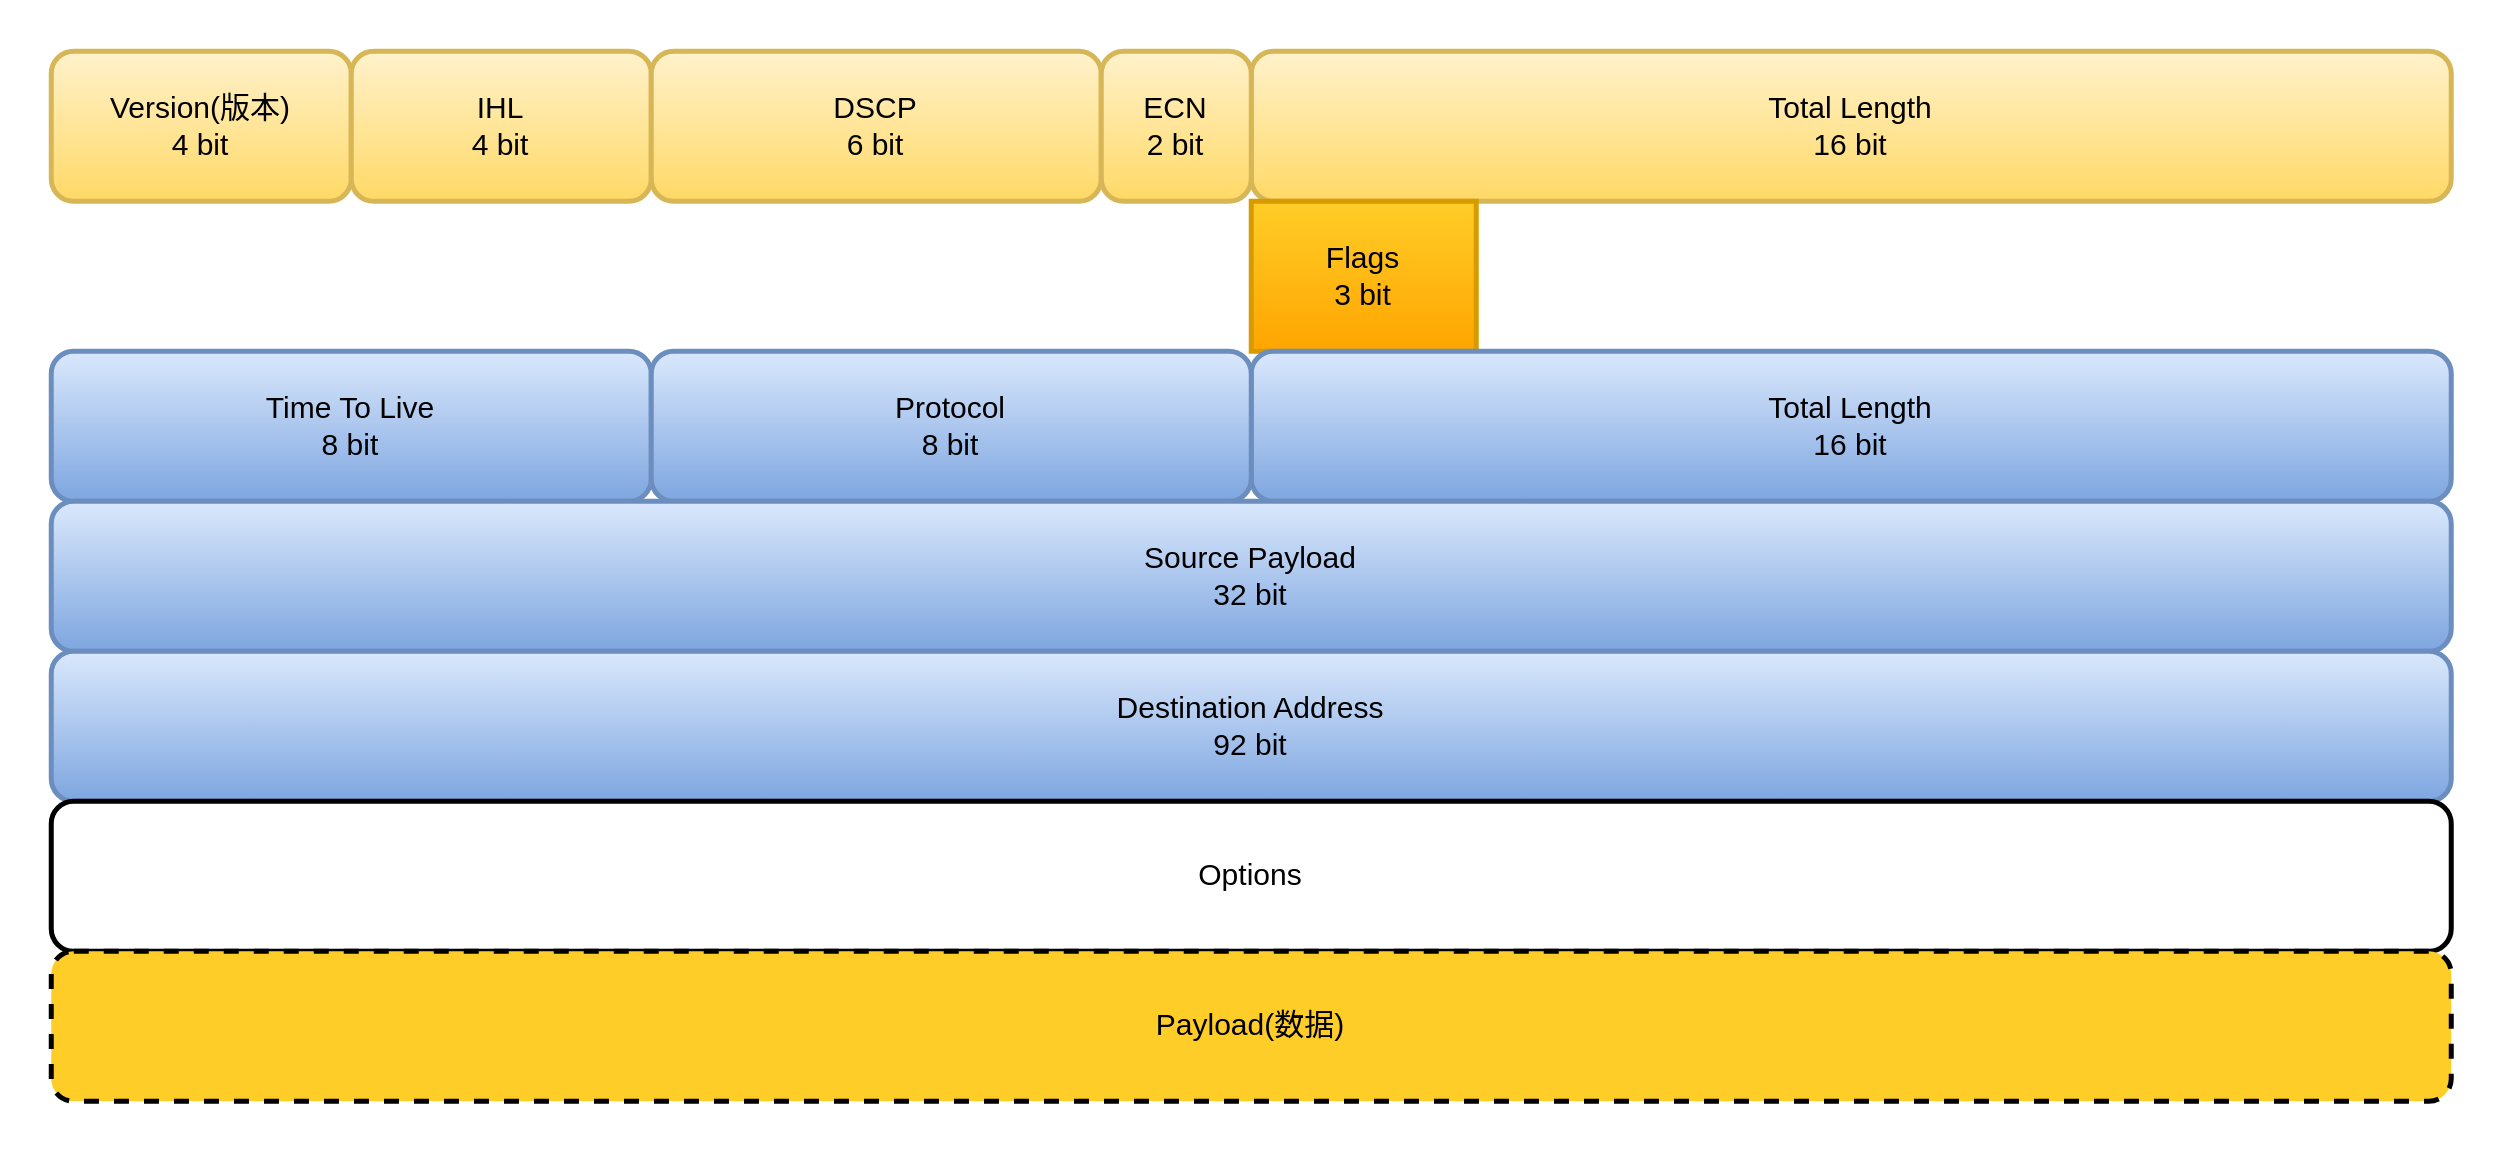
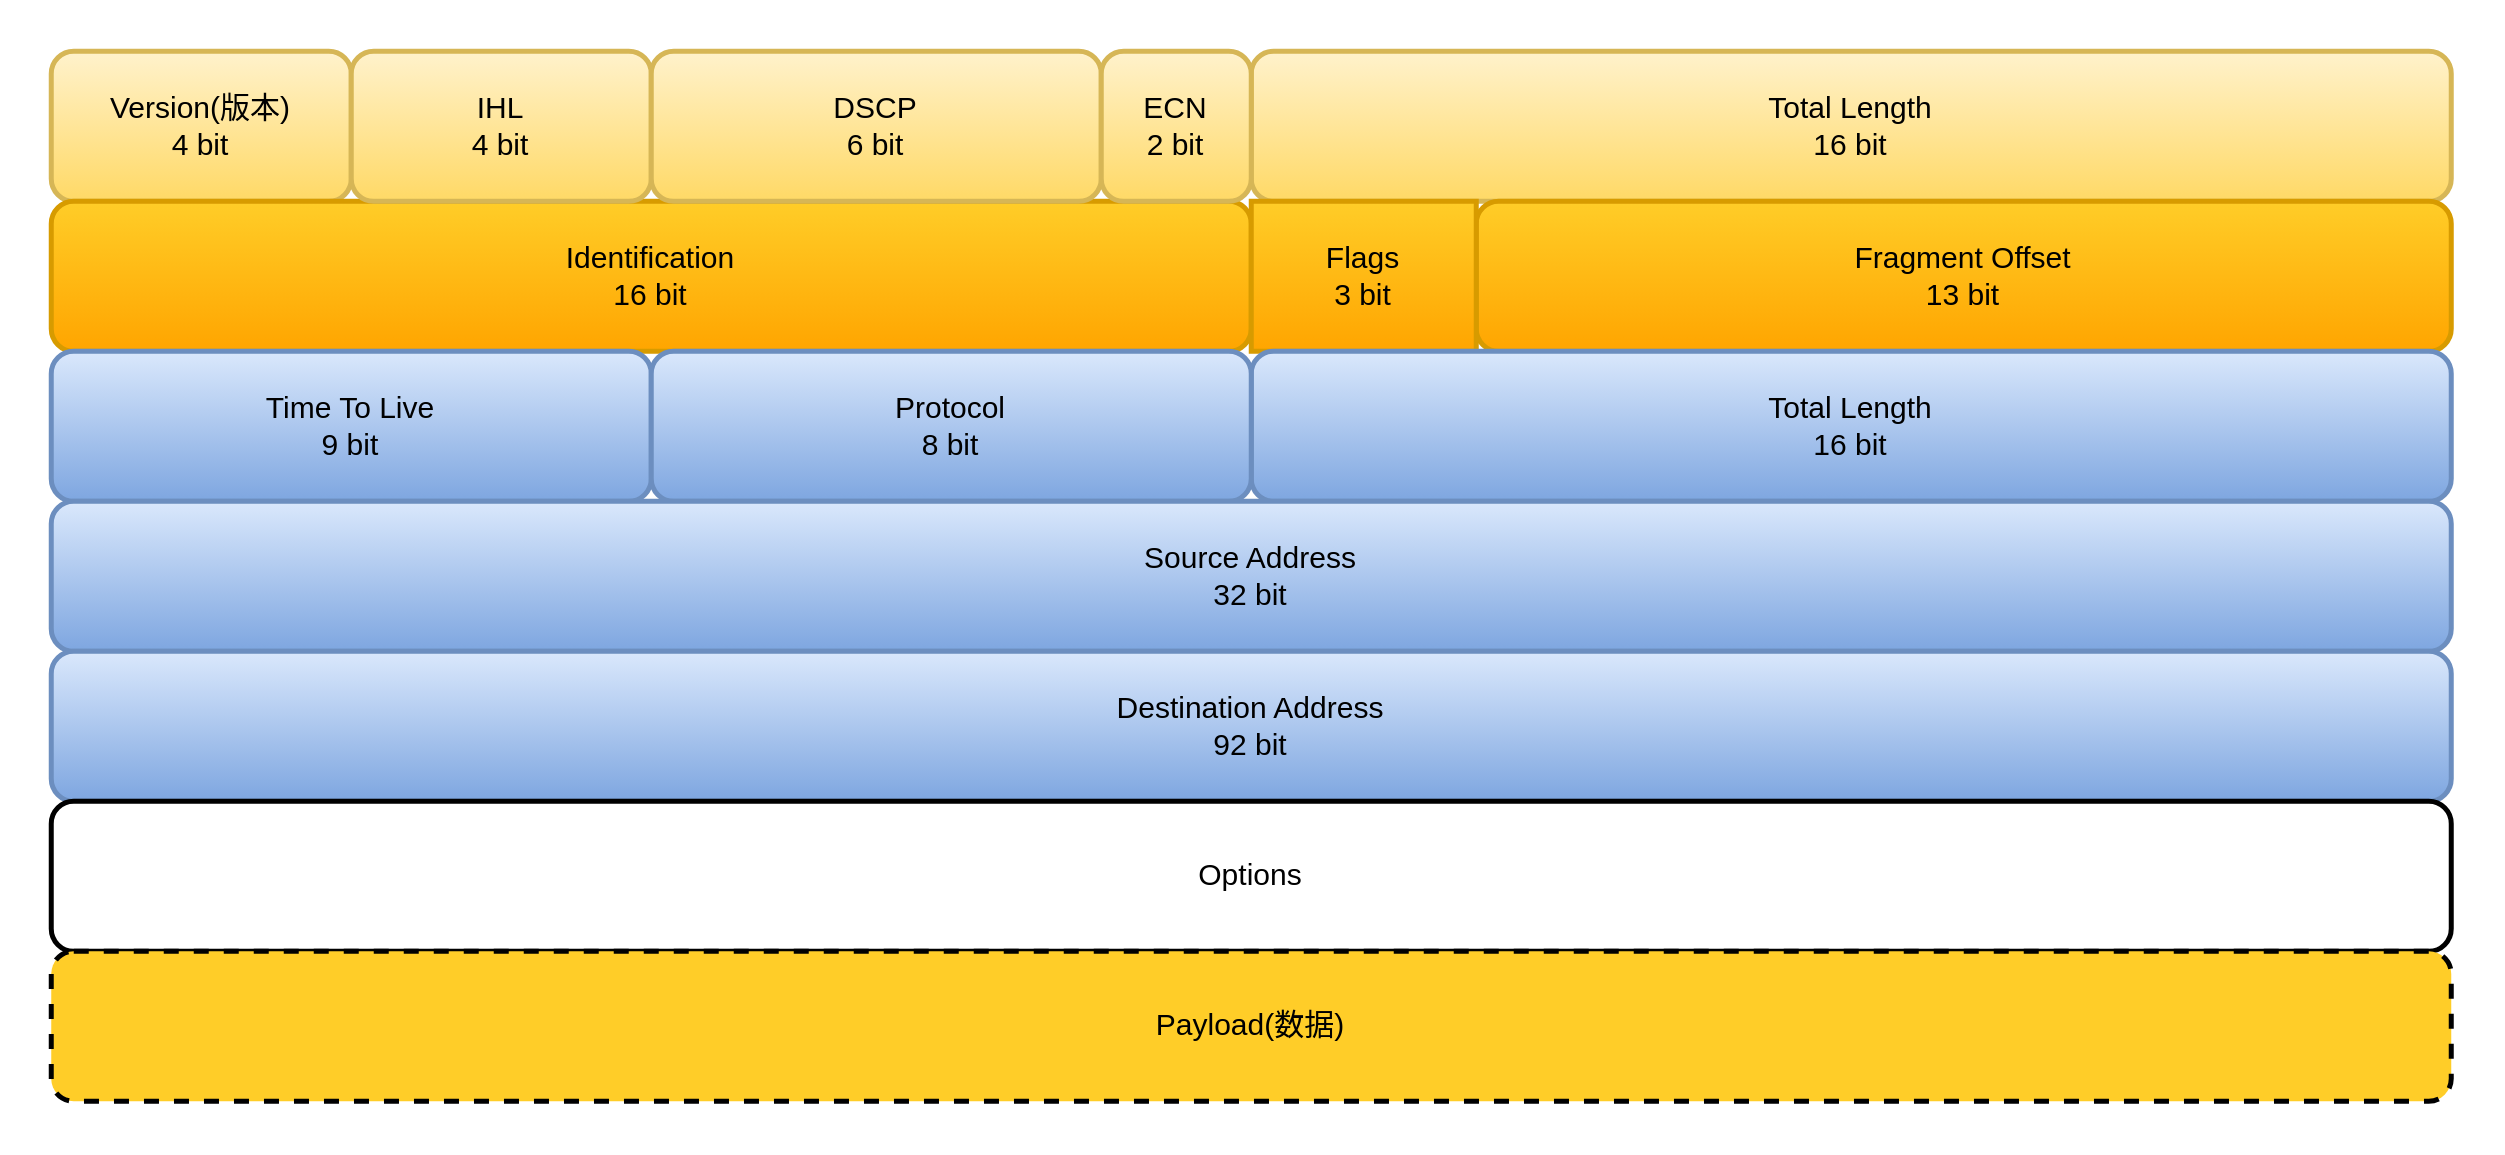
none -> (651, 276)
none -> (1964, 276)
(351, 426) -> (351, 426)
(1251, 576) -> (1251, 576)
